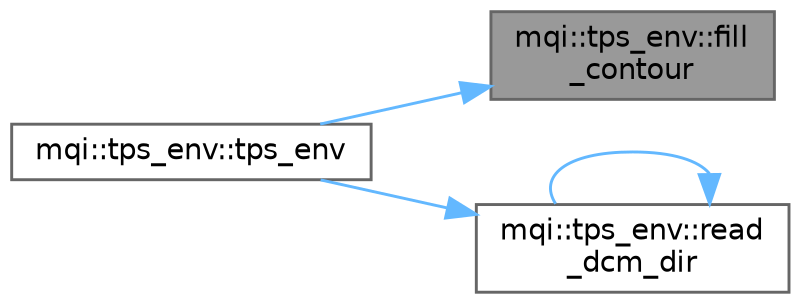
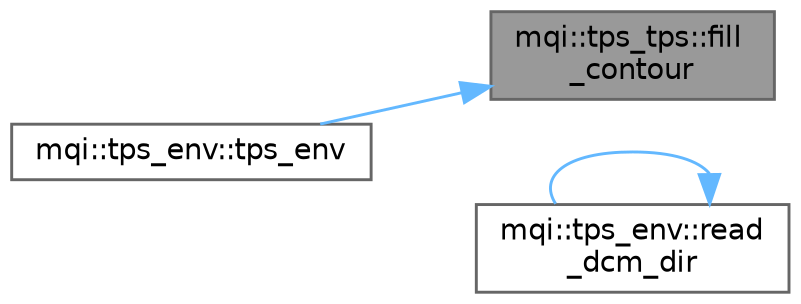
(633, 56) -> (633, 56)
(384, 194) -> none
